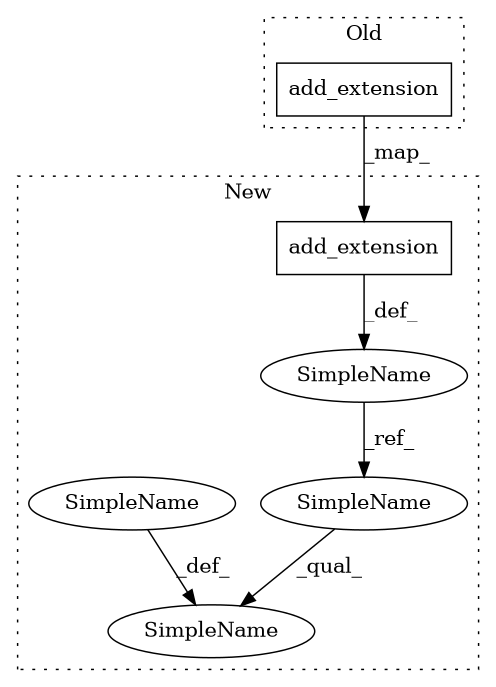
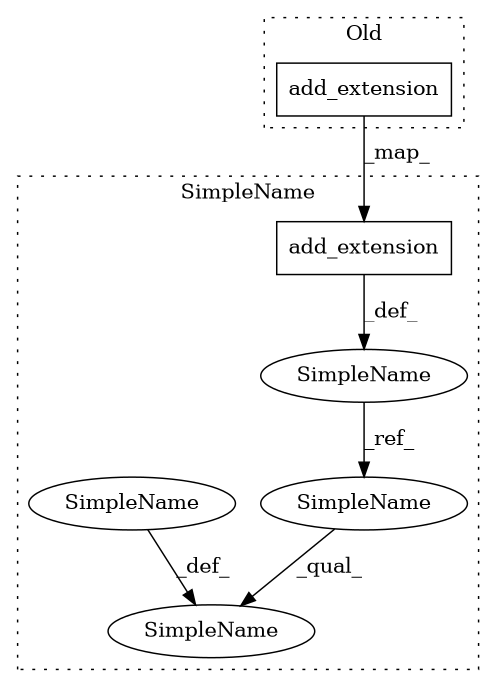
(248, 193) -> (248, 193)
